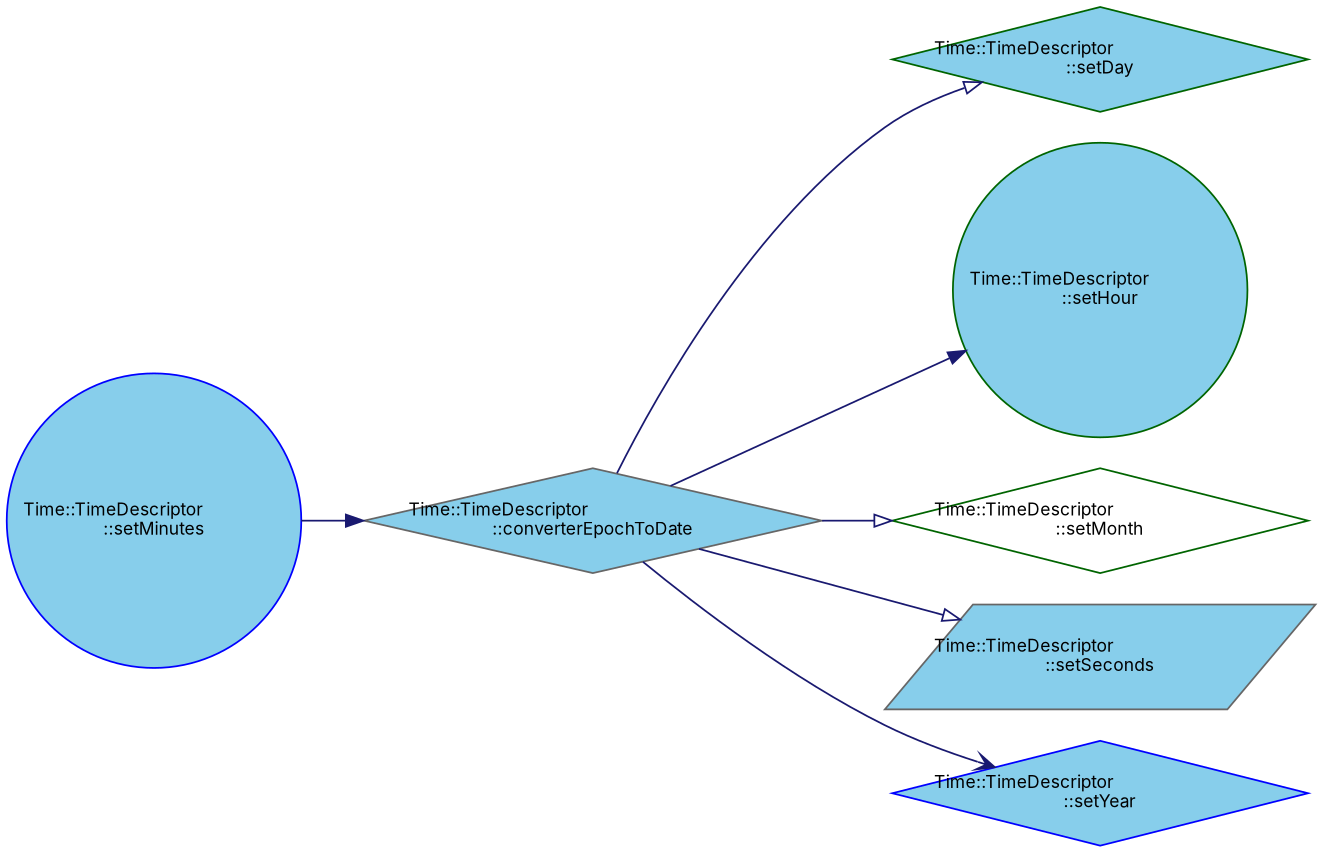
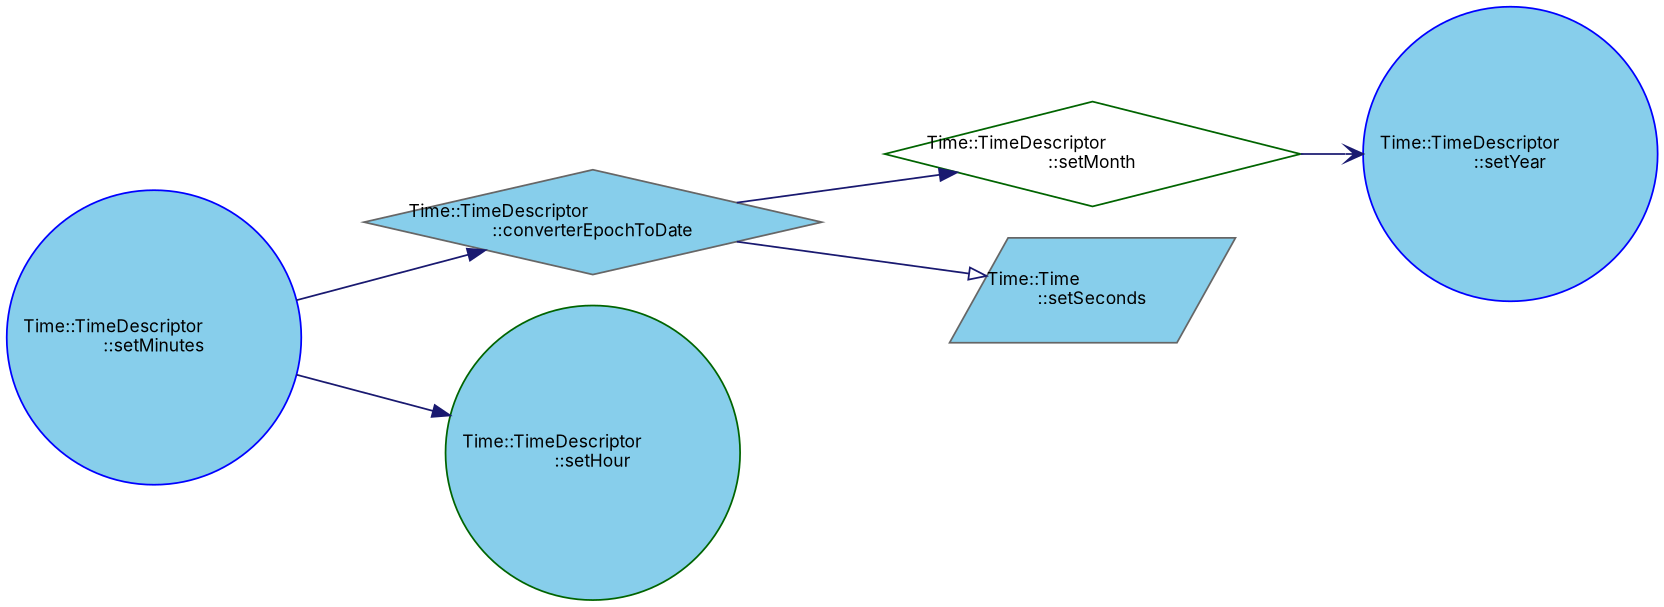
(1100, 59) -> none
(810, 422) -> (365, 393)
(848, 521) -> (838, 189)
(1100, 657) -> (1093, 290)
(801, 677) -> (1323, 154)
(1100, 793) -> (1510, 154)
